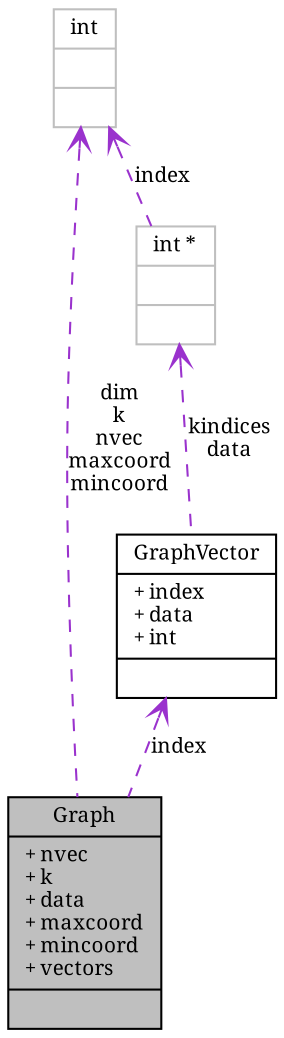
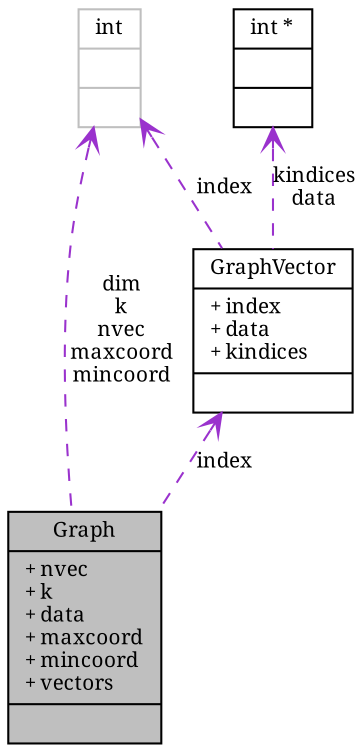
(134, 186) -> (187, 193)
(176, 285) -> (273, 68)
(156, 638) -> (260, 353)
